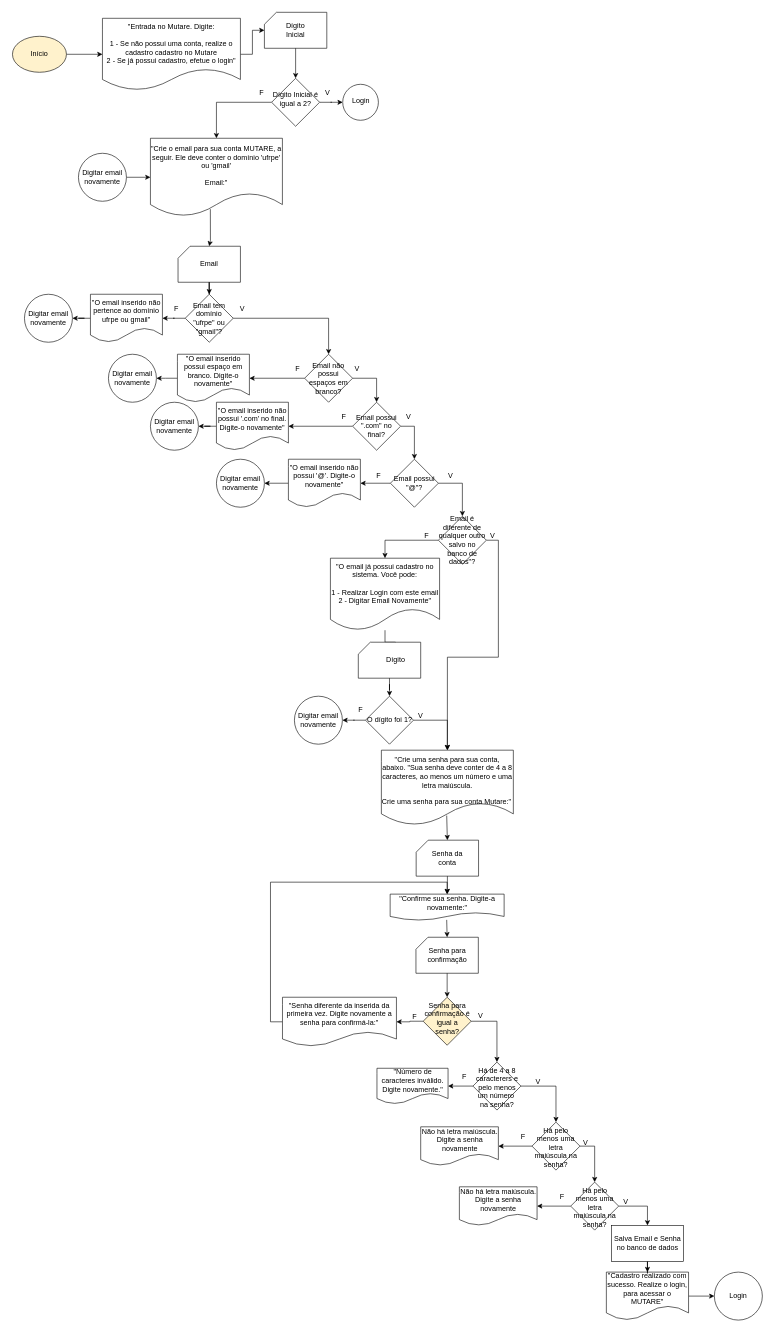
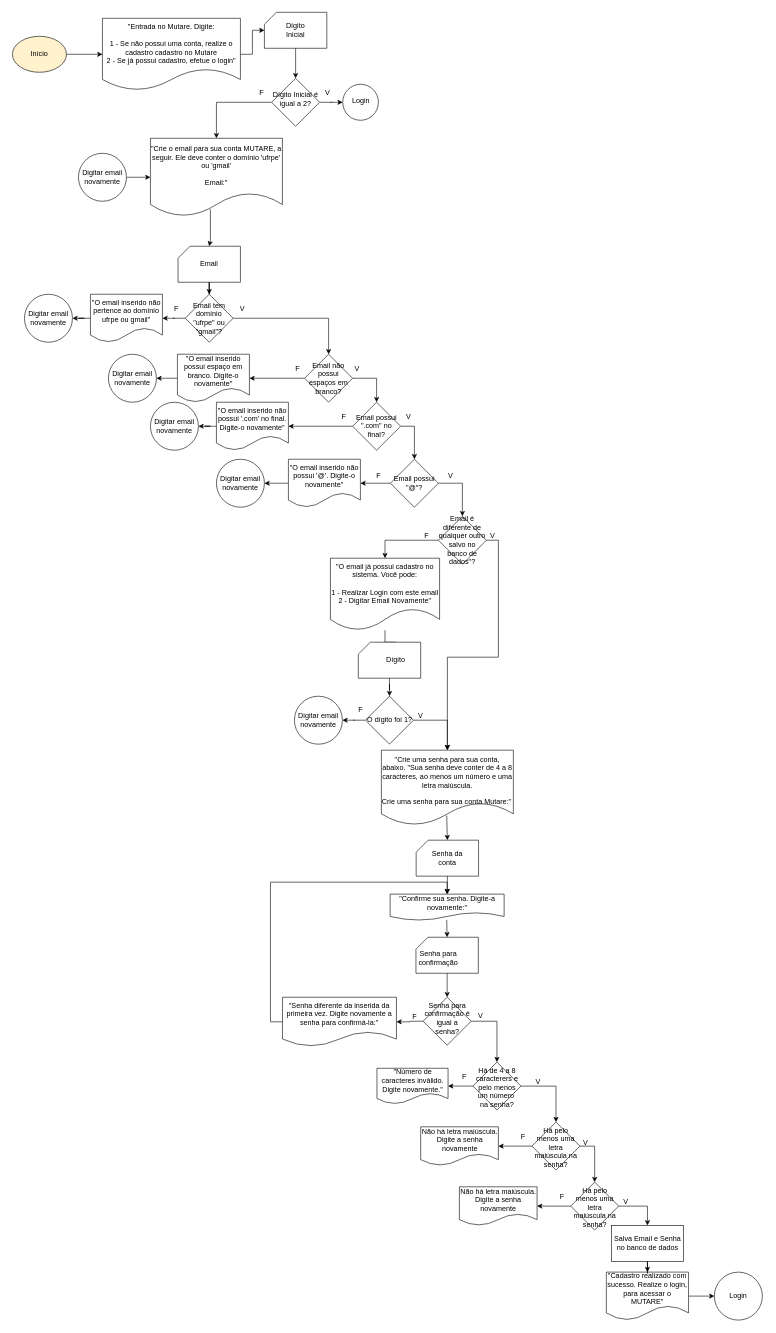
(447, 955) -> (438, 958)
(447, 1021) -> (447, 1021)
